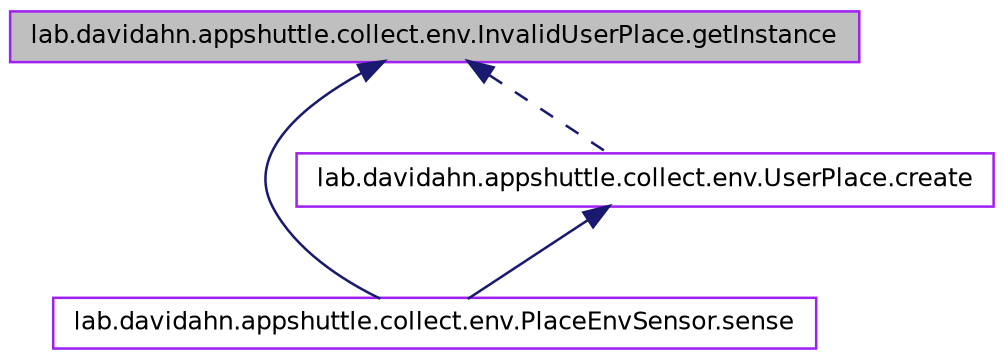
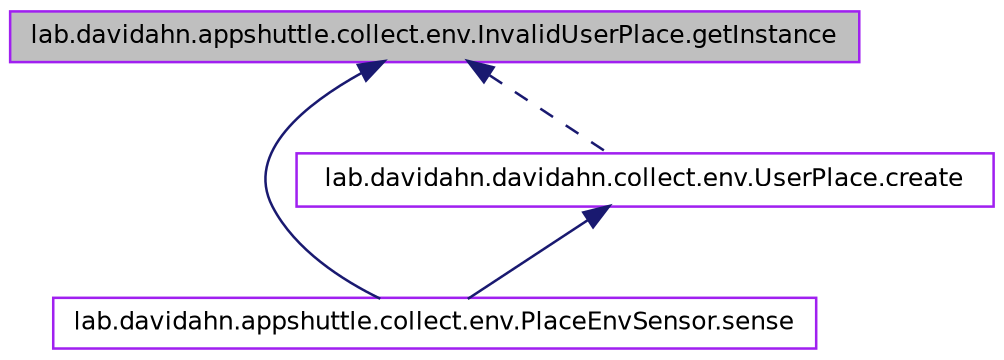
(645, 180) -> (645, 180)
